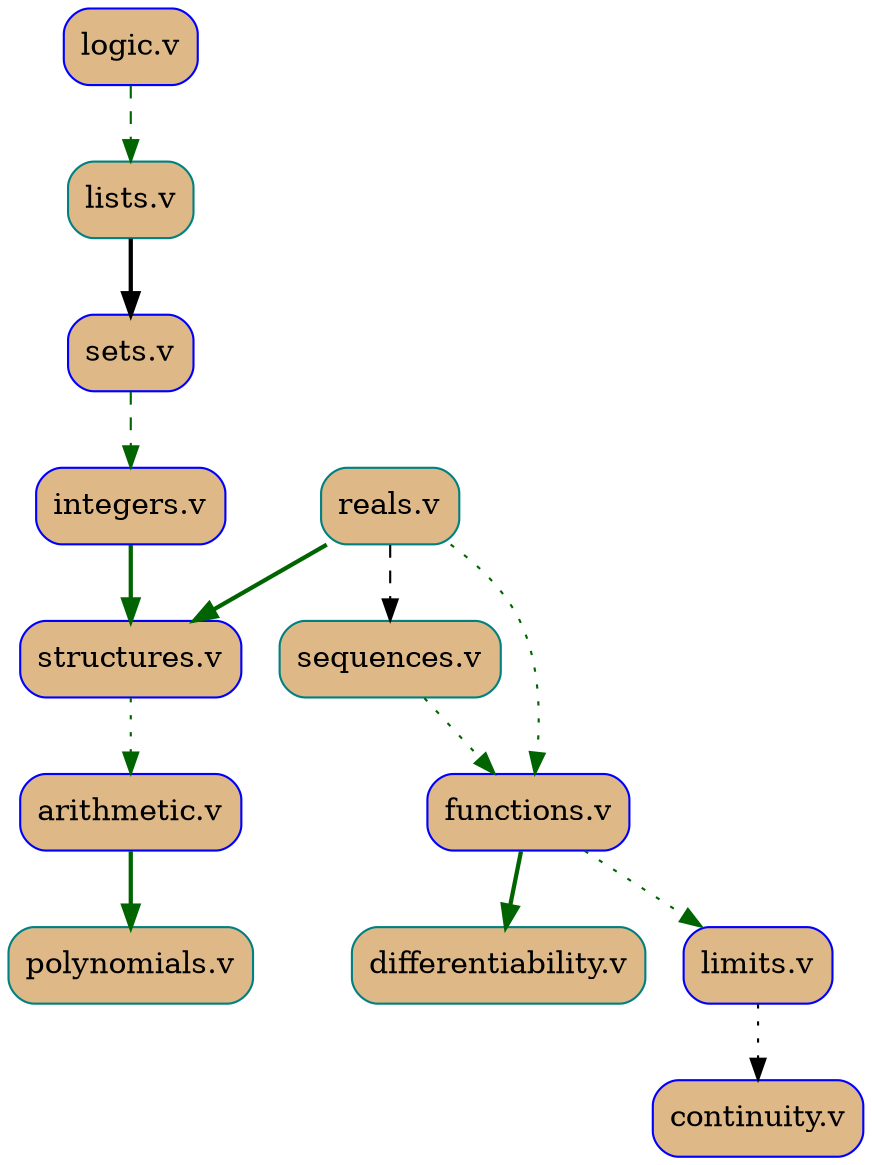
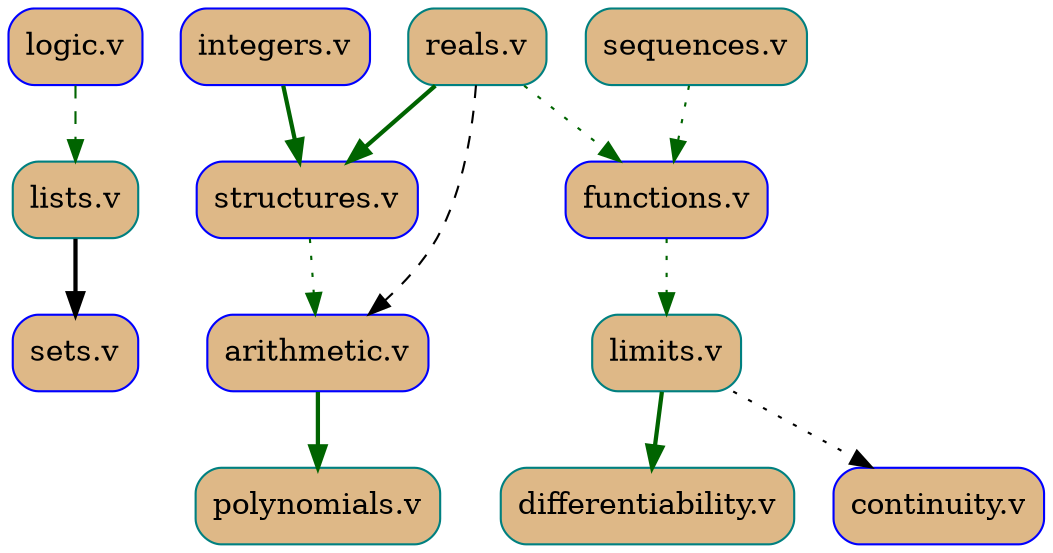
(131, 419) -> none
(390, 572) -> (453, 203)
(516, 878) -> (658, 419)
(758, 965) -> (667, 353)
